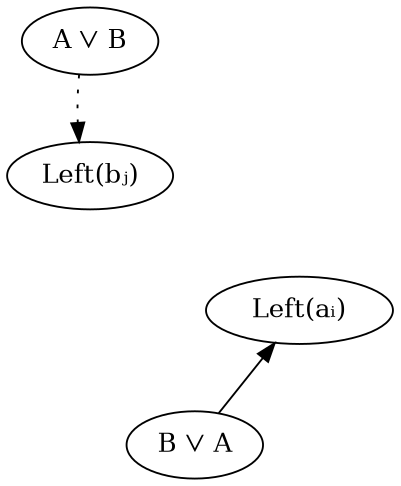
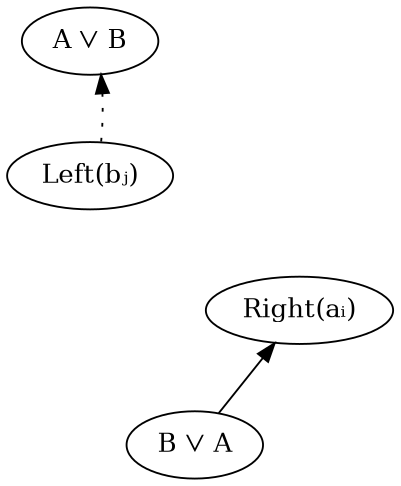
(78, 99) -> (103, 118)
(299, 310) -> (299, 310)
